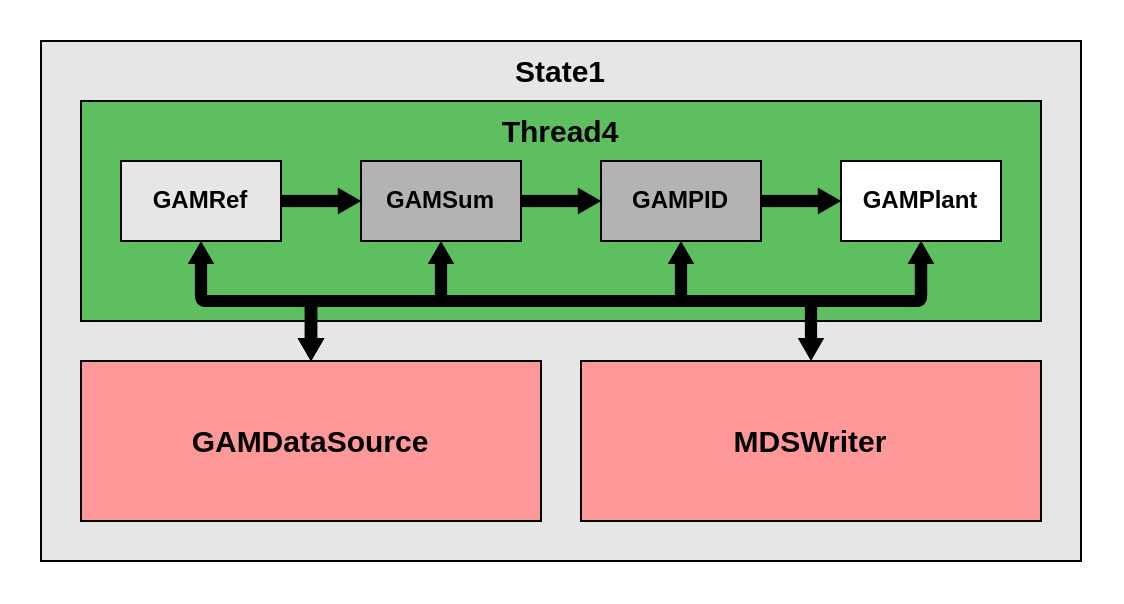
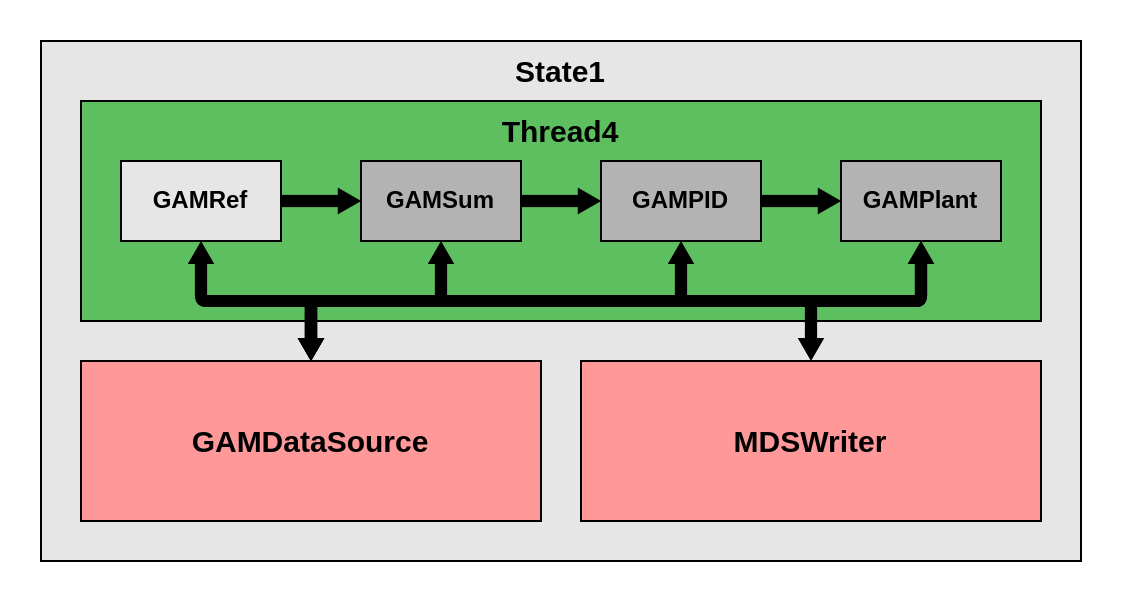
(921, 201) -> (921, 201)
